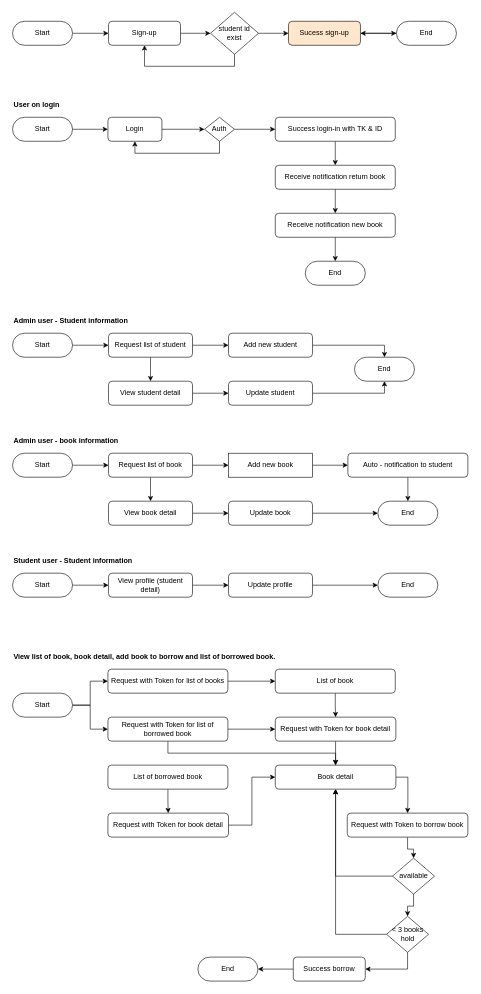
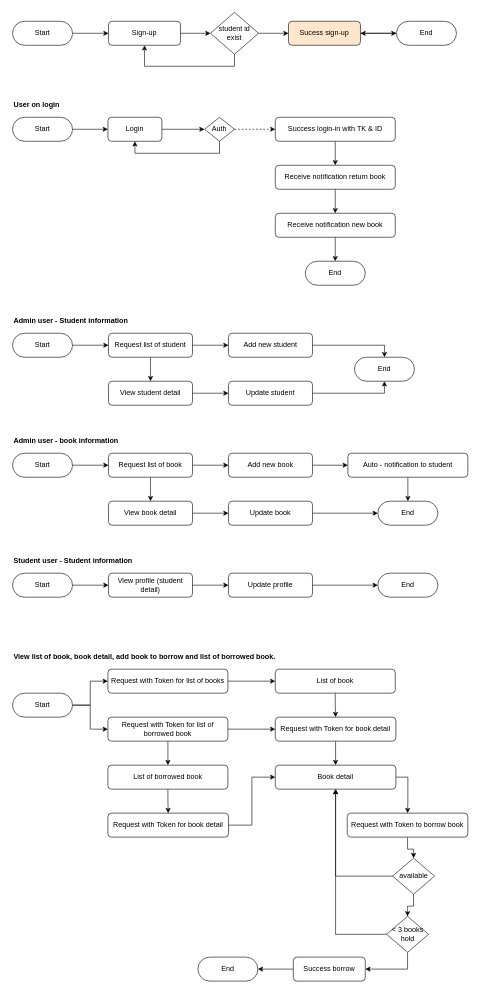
(253, 129) -> (253, 129)
(270, 465) -> (270, 465)
(249, 753) -> (168, 759)
